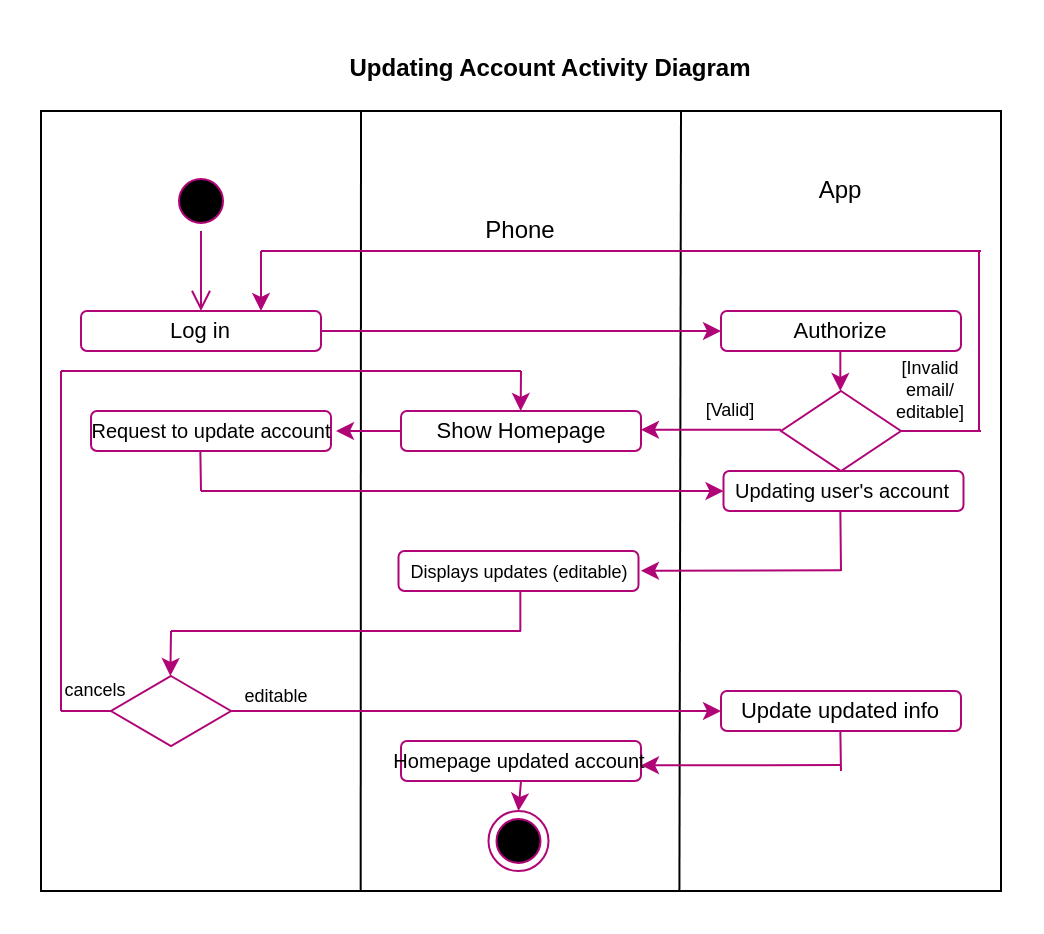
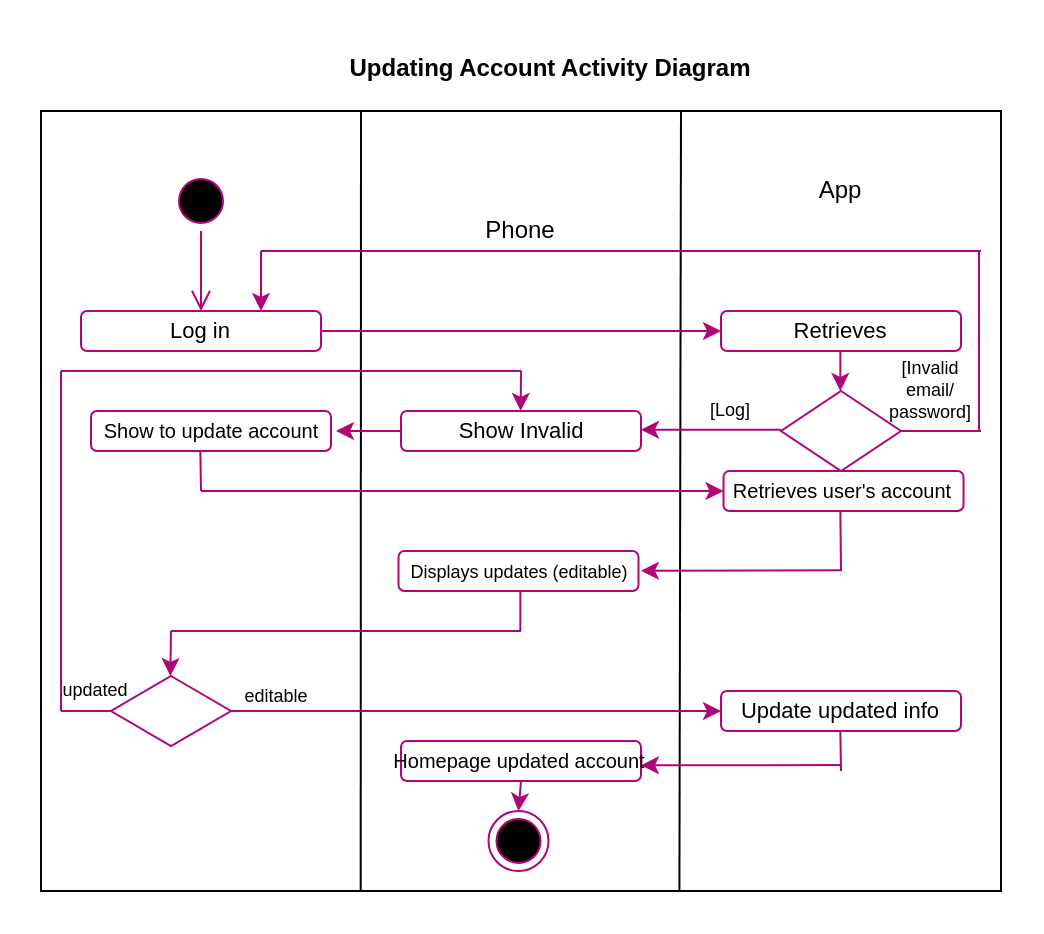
(841, 331) -> (841, 331)
(931, 391) -> (931, 391)
(731, 411) -> (731, 411)
(212, 431) -> (212, 431)
(522, 431) -> (522, 431)
(843, 491) -> (843, 491)
(96, 691) -> (96, 691)
